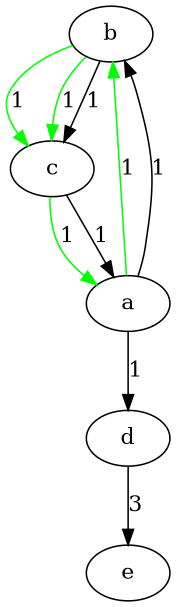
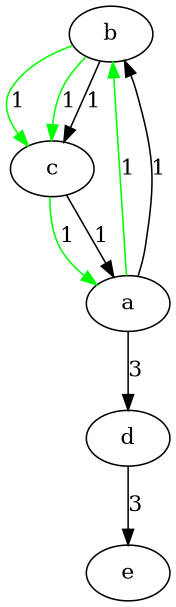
(136, 371) -> (136, 371)
